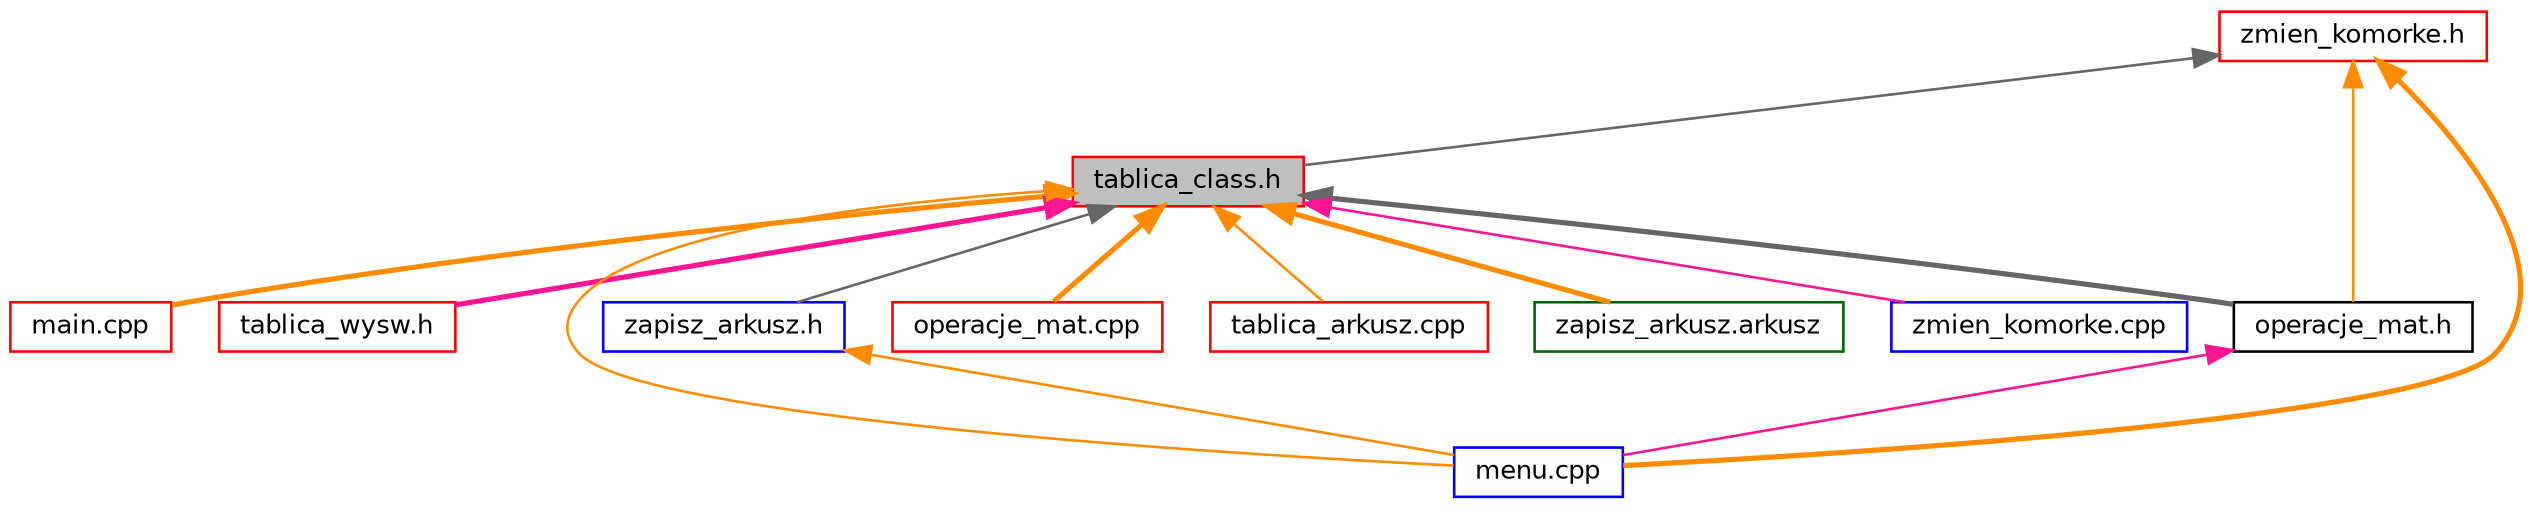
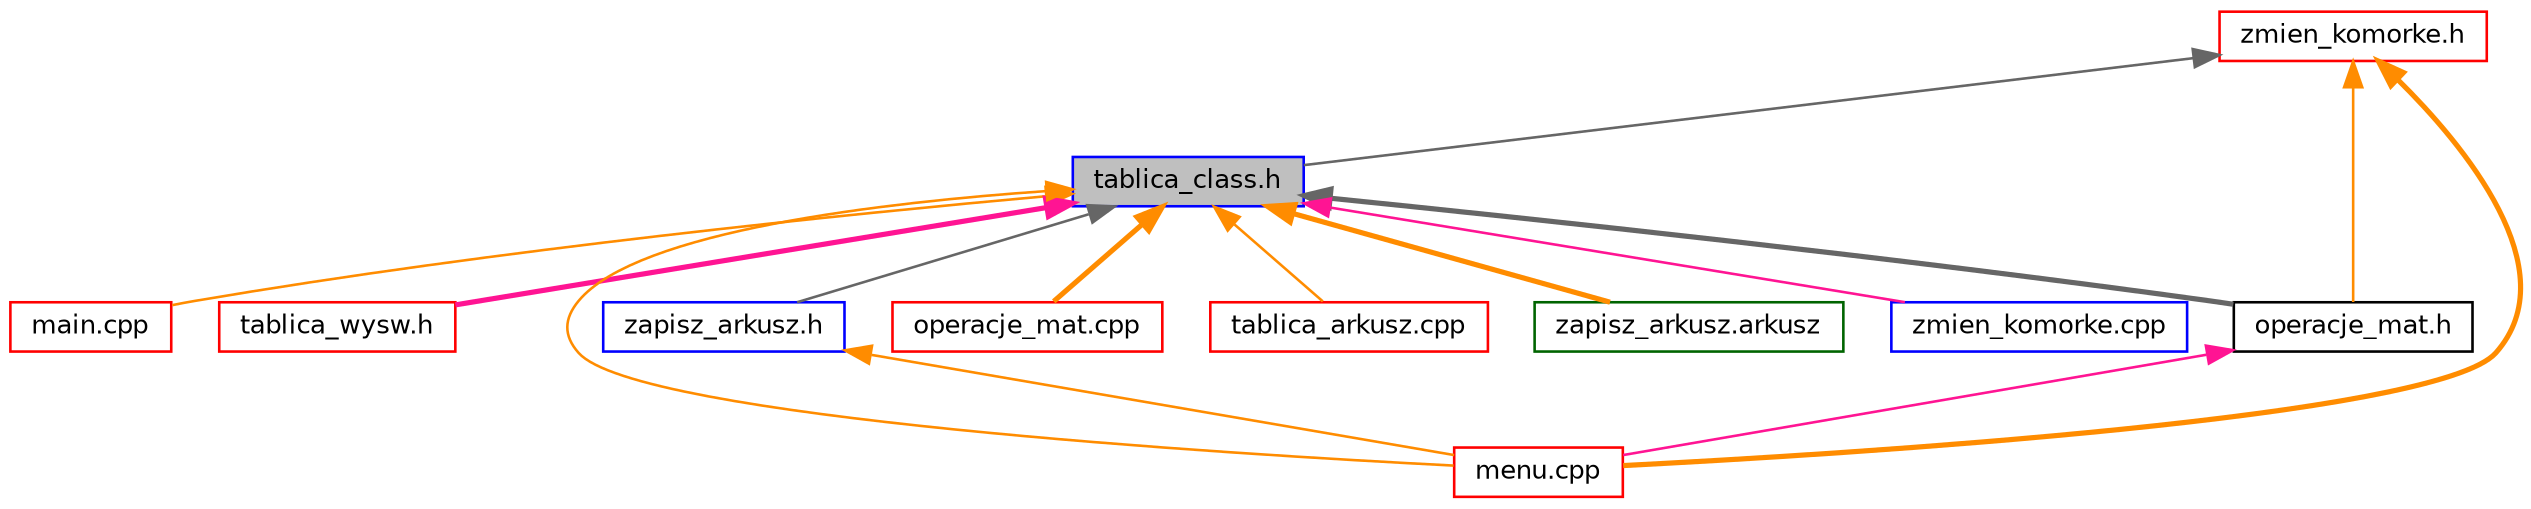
(1188, 182) -> (1188, 182)
(608, 242) -> (608, 242)
(1539, 472) -> (1539, 472)
